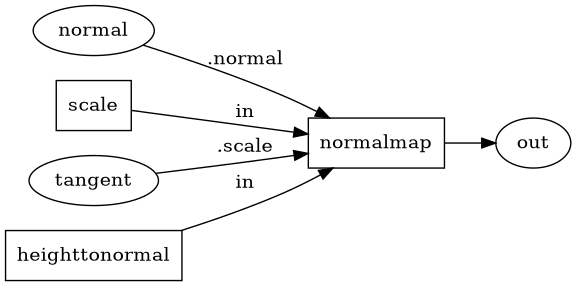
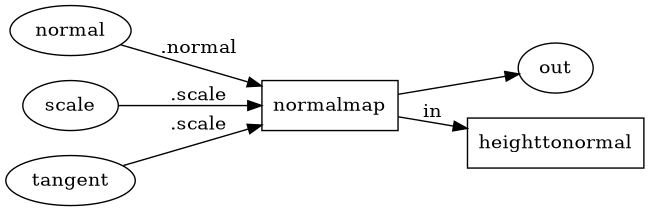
(94, 106) -> (71, 106)
(245, 112) -> (199, 95)
(252, 206) -> (426, 121)
